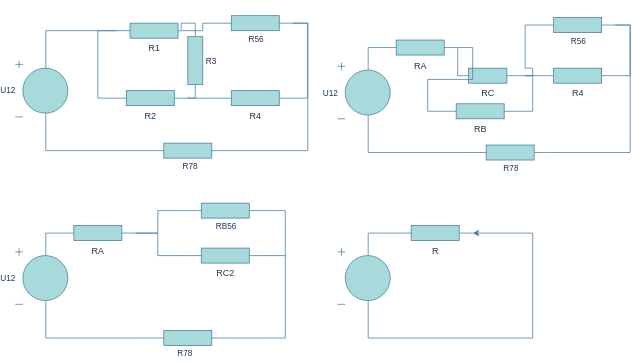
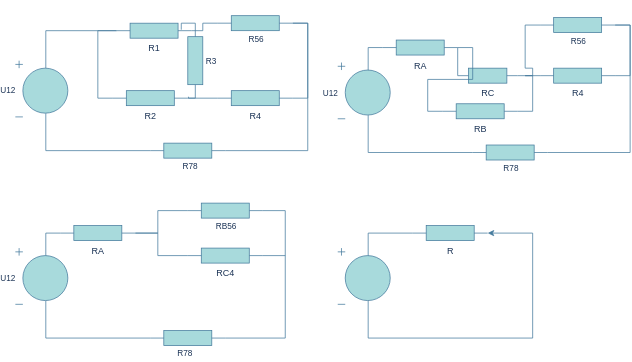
(435, 233) -> (450, 233)
(226, 274) -> (226, 274)
